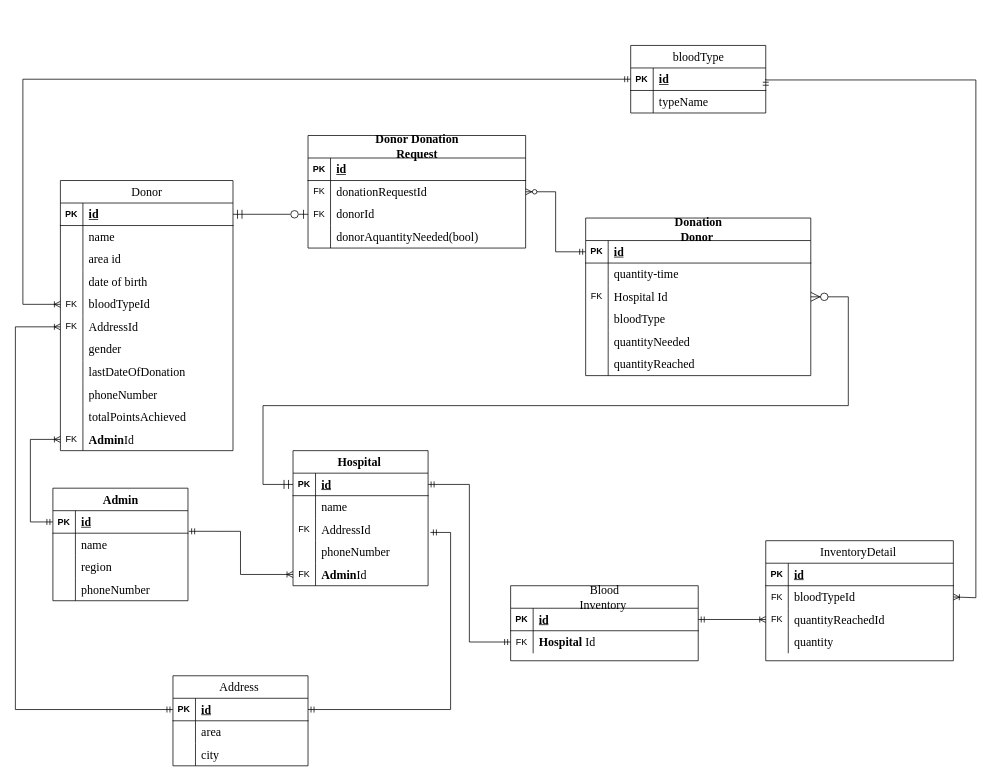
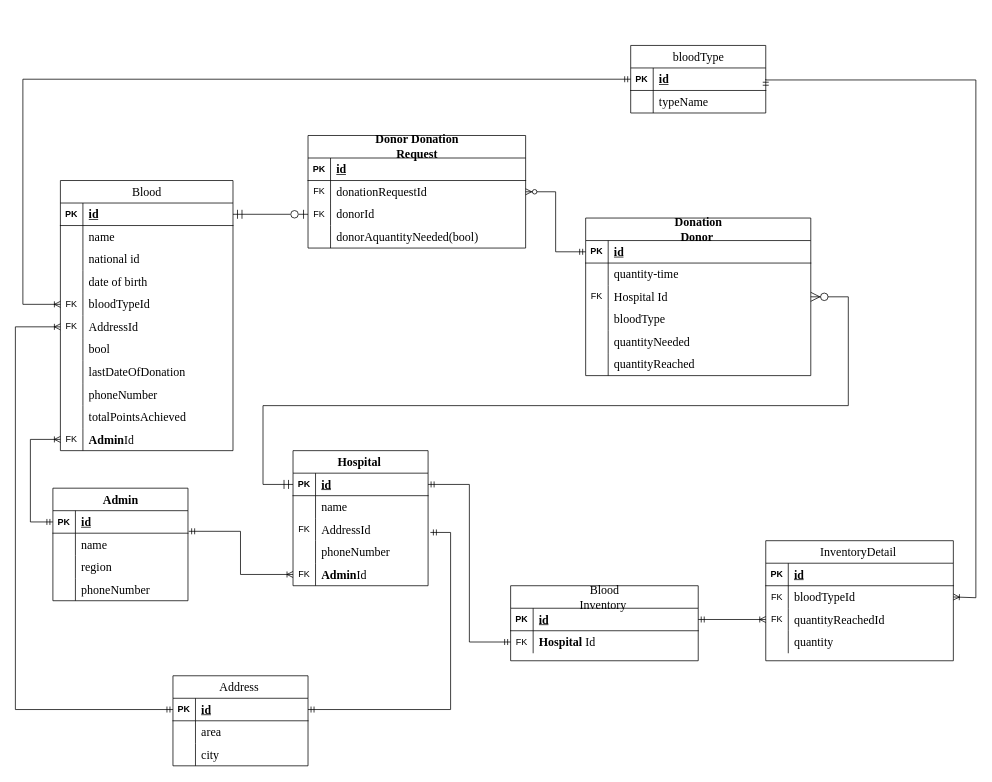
(147, 192) -> (147, 192)
(104, 259) -> (112, 259)
(104, 349) -> (98, 349)
